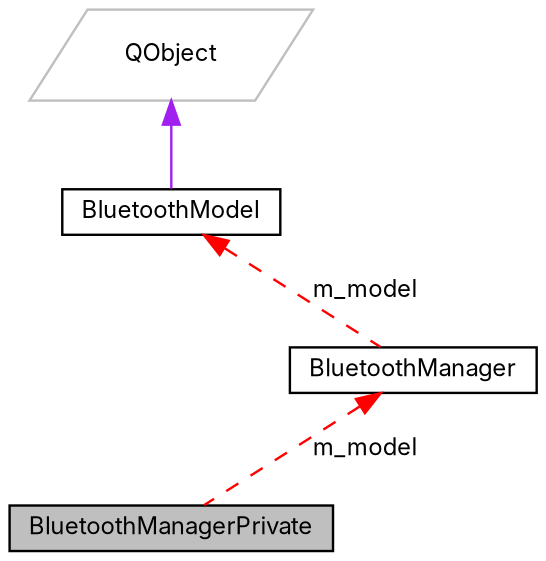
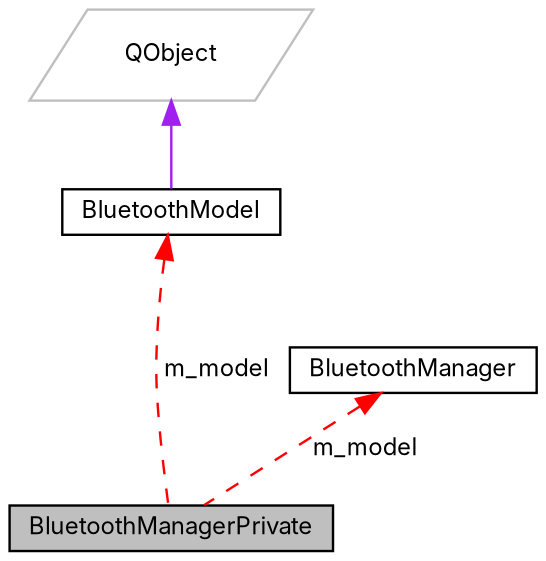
(303, 298) -> (157, 382)
